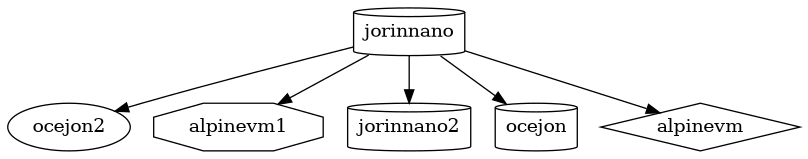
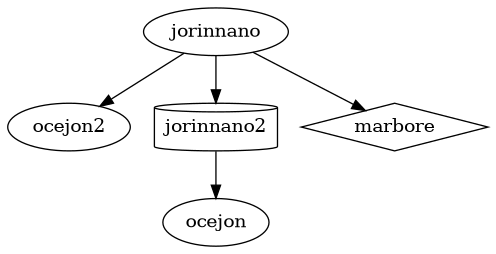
(409, 32) -> (216, 32)
(468, 76) -> (216, 168)
(238, 127) -> none
(536, 127) -> (216, 222)
(700, 127) -> (395, 127)
